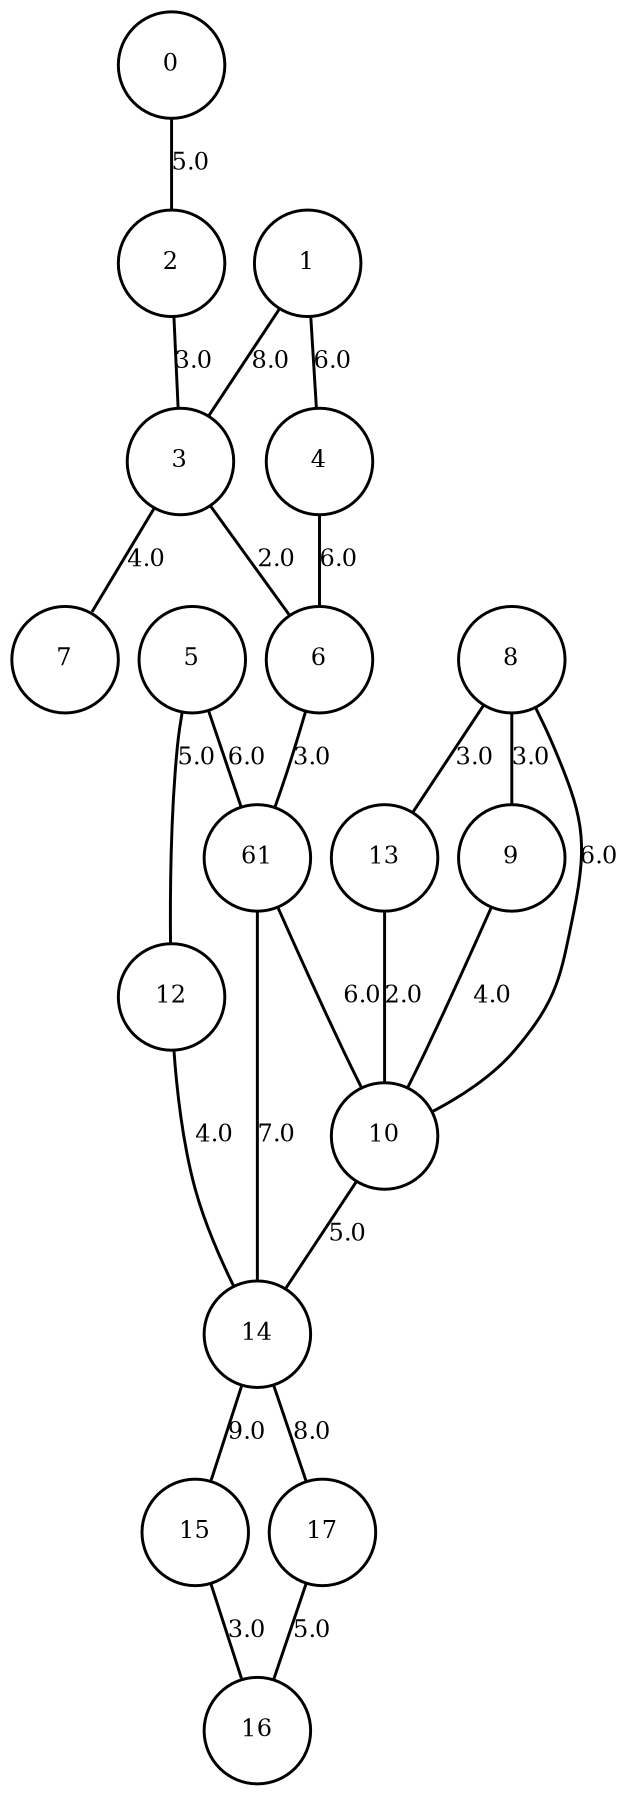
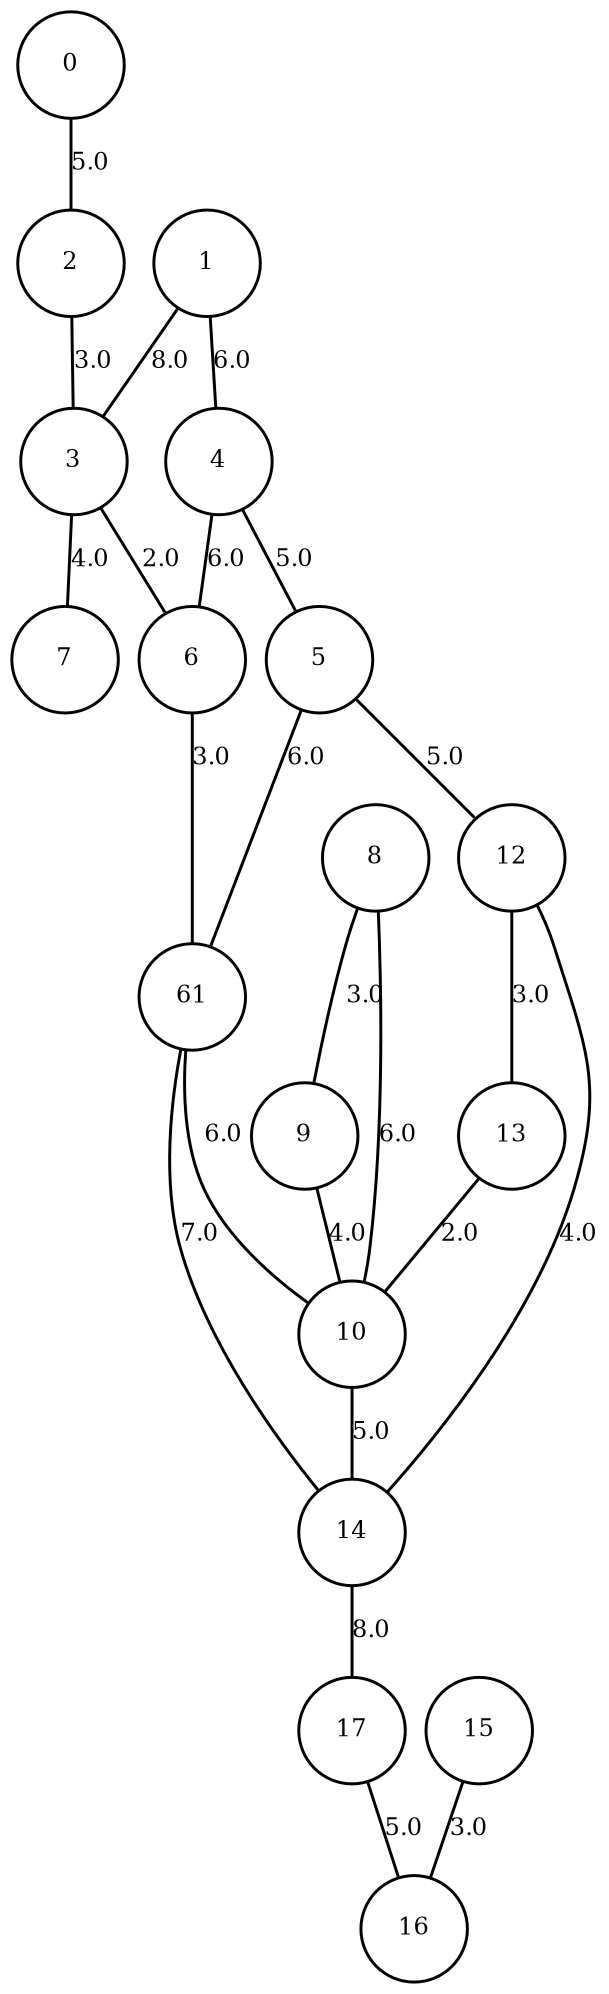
none -> (269, 561)
(448, 759) -> (512, 997)
(226, 1433) -> none
